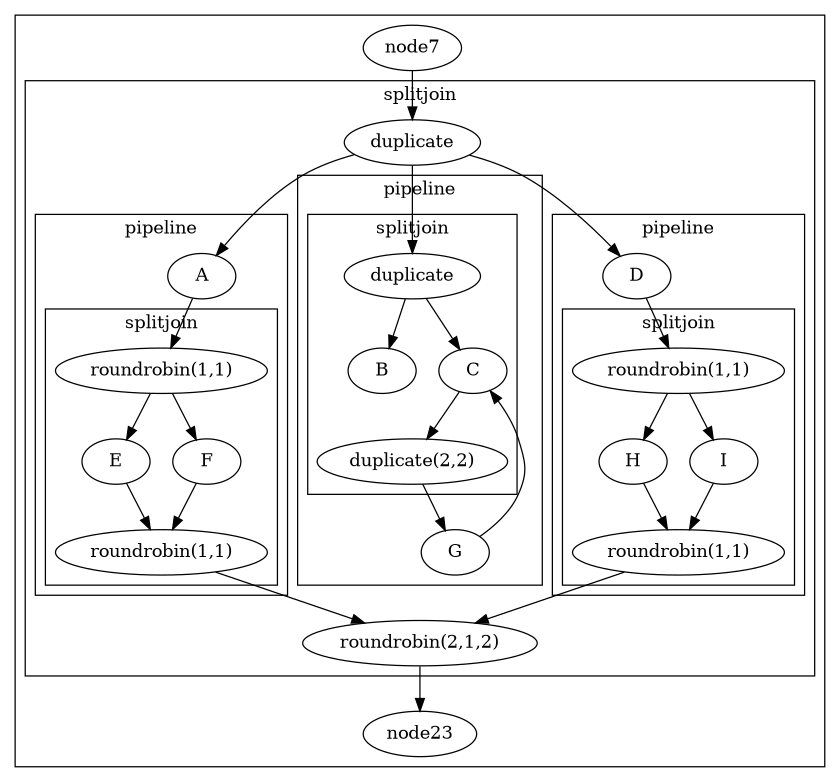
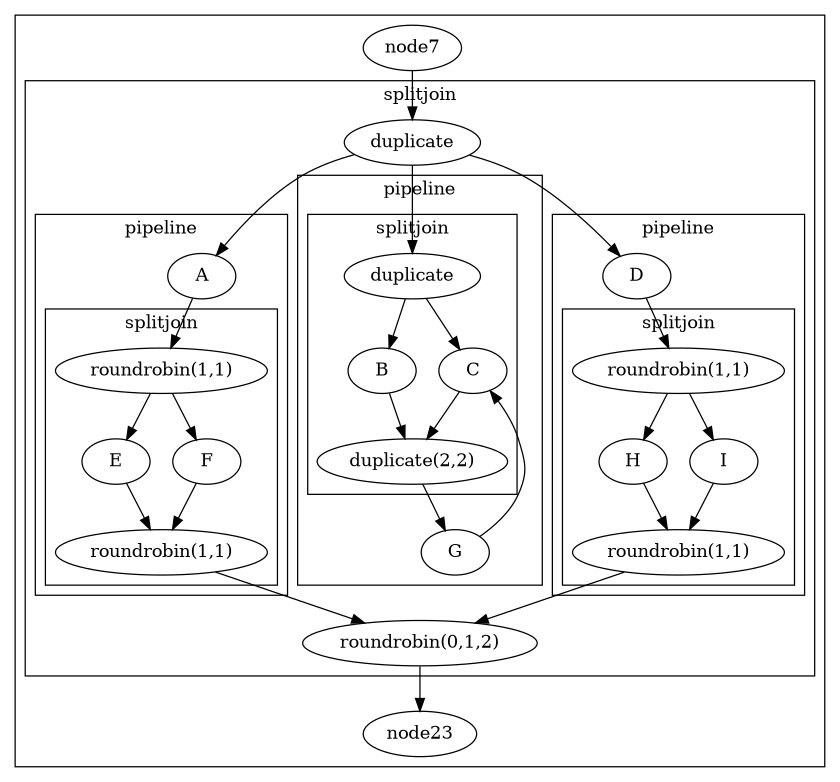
none -> (395, 410)
(420, 643) -> (420, 643)
